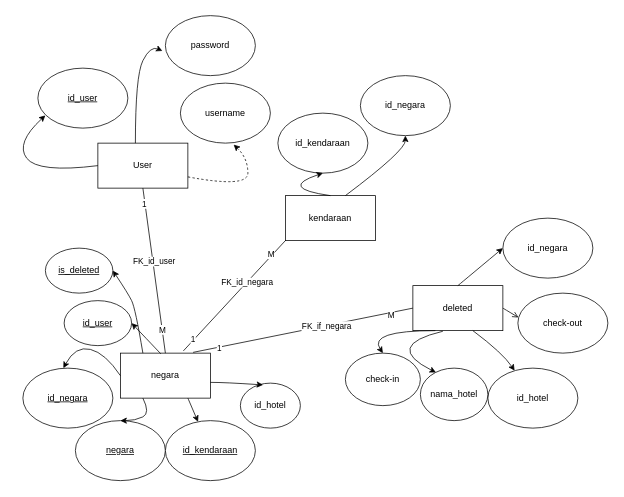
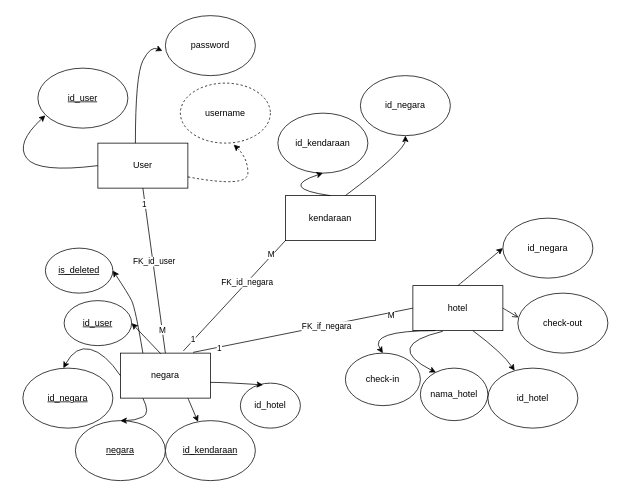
(225, 113) -> (225, 113)
(458, 308) -> (458, 308)
